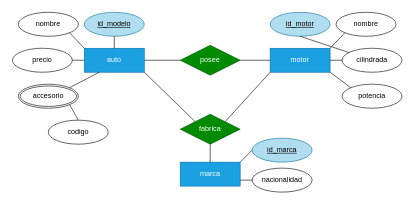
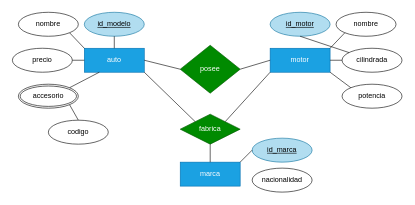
(210, 60) -> (210, 69)
(246, 180) -> none
